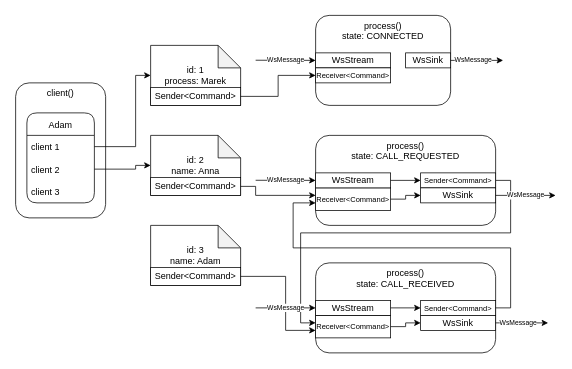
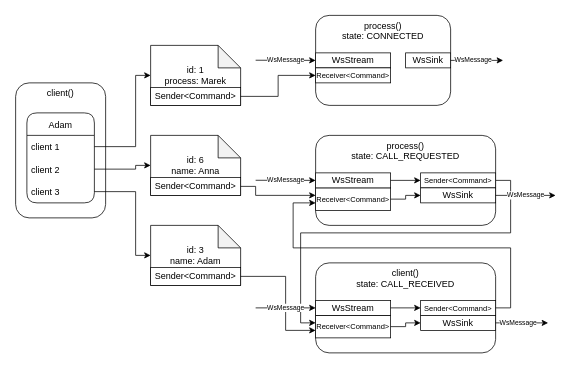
(195, 165) -> (195, 165)
none -> (135, 209)
(405, 279) -> (405, 279)
